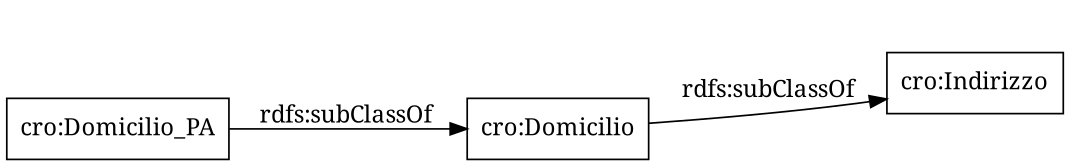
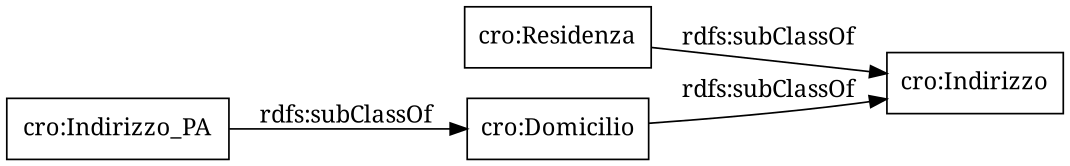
none -> (558, 37)
(118, 129) -> (118, 129)
